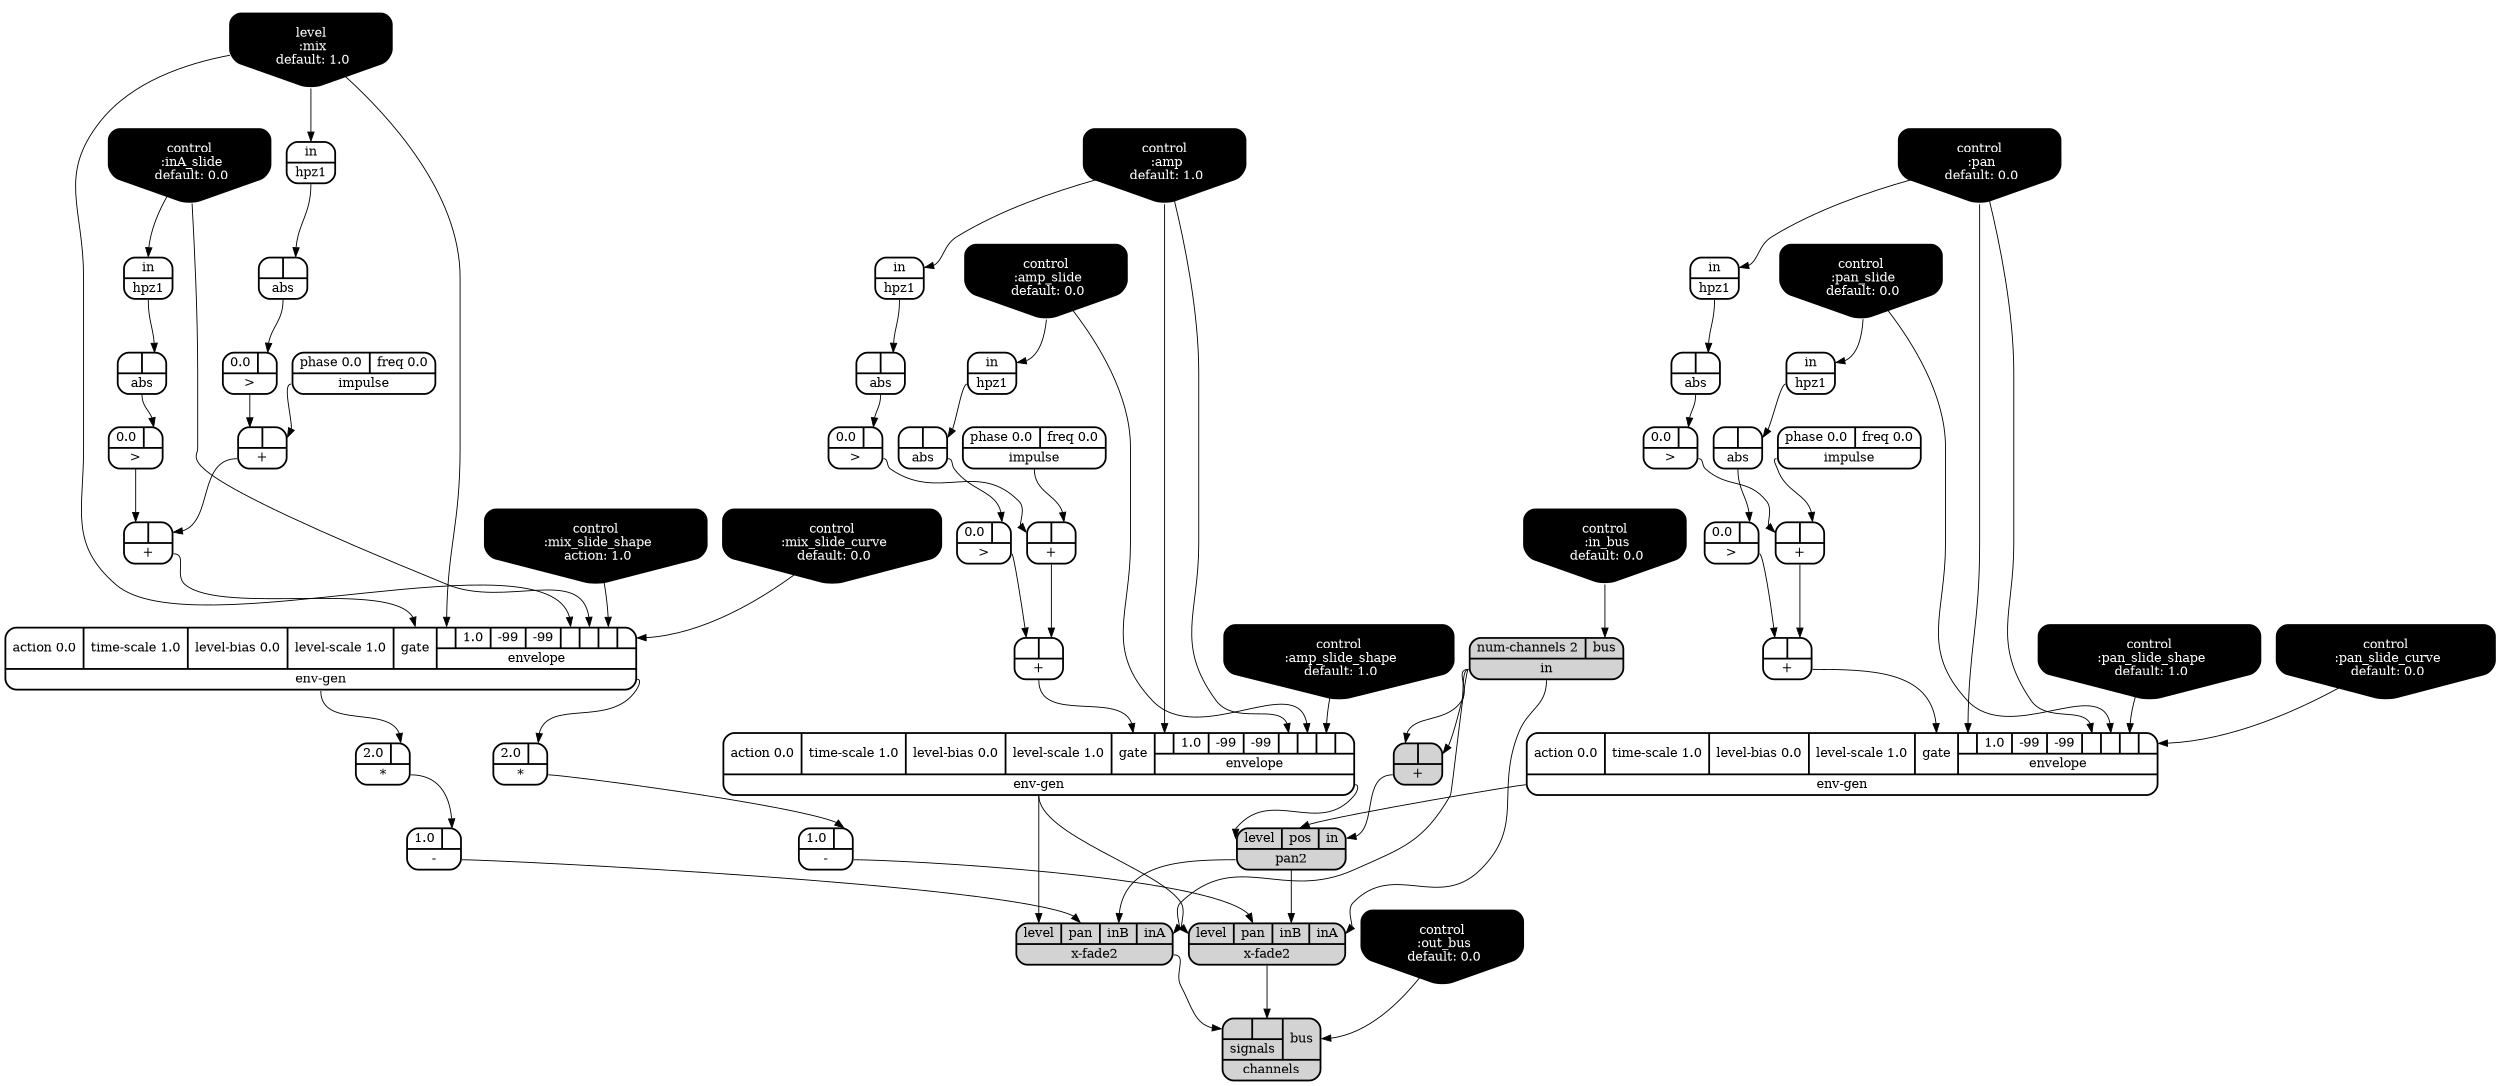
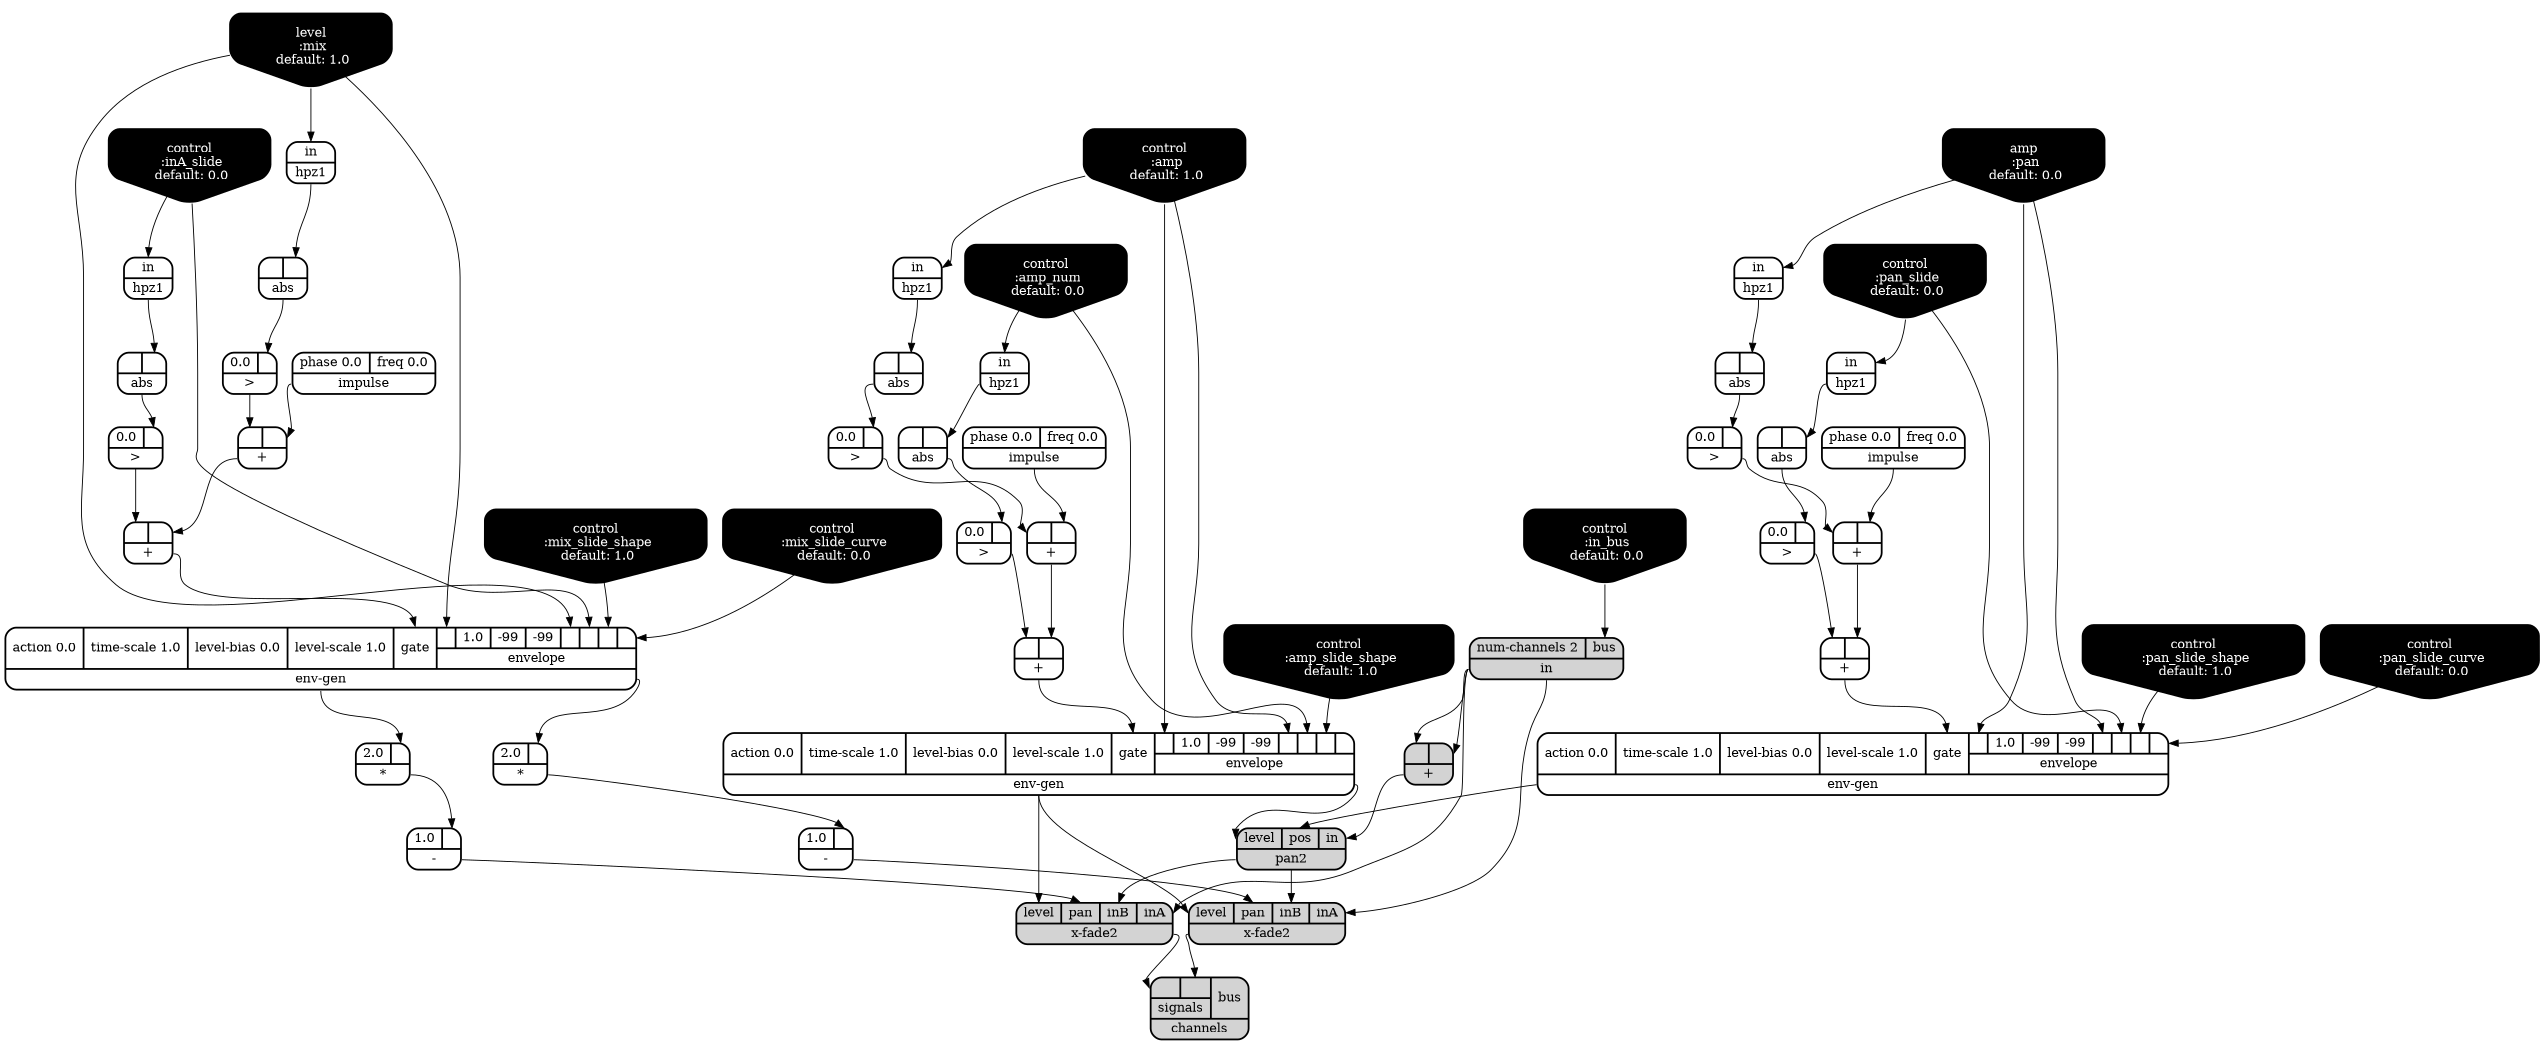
(1980, 163) -> (2024, 163)
(1046, 278) -> (1046, 278)
(596, 543) -> (596, 543)
(1442, 944) -> none
